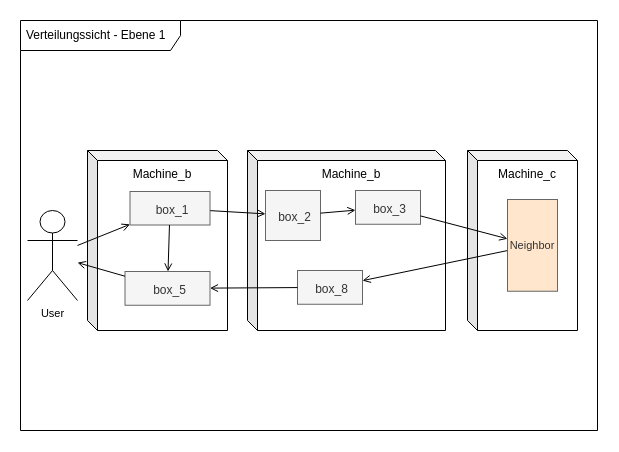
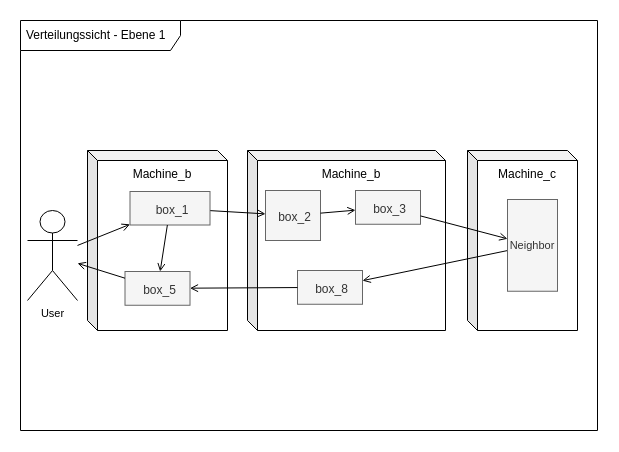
(533, 245) -> (533, 245)
(168, 288) -> (158, 288)
